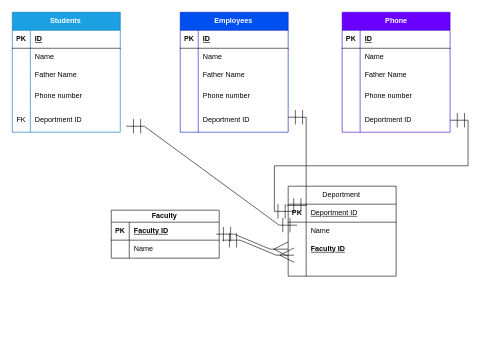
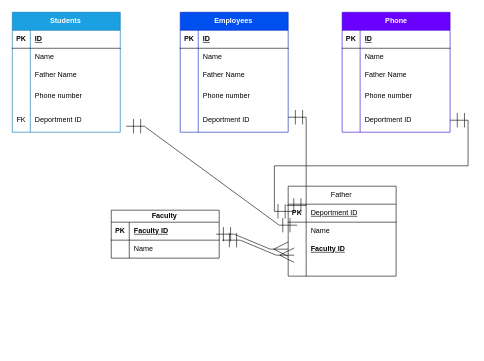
(343, 195) -> (343, 195)
